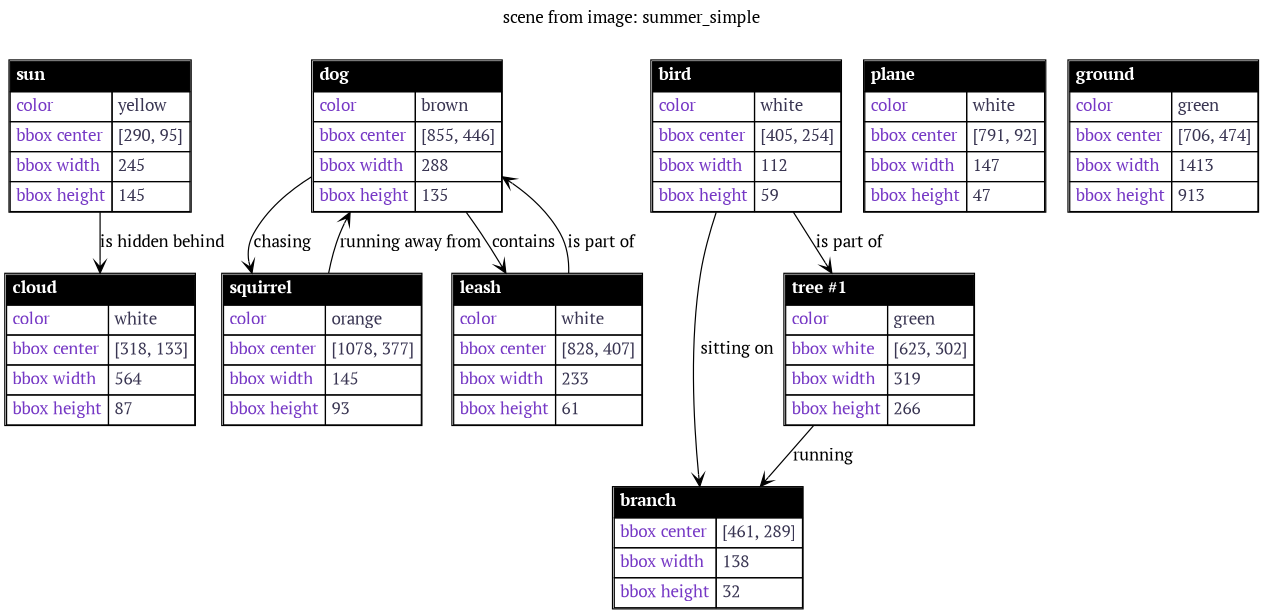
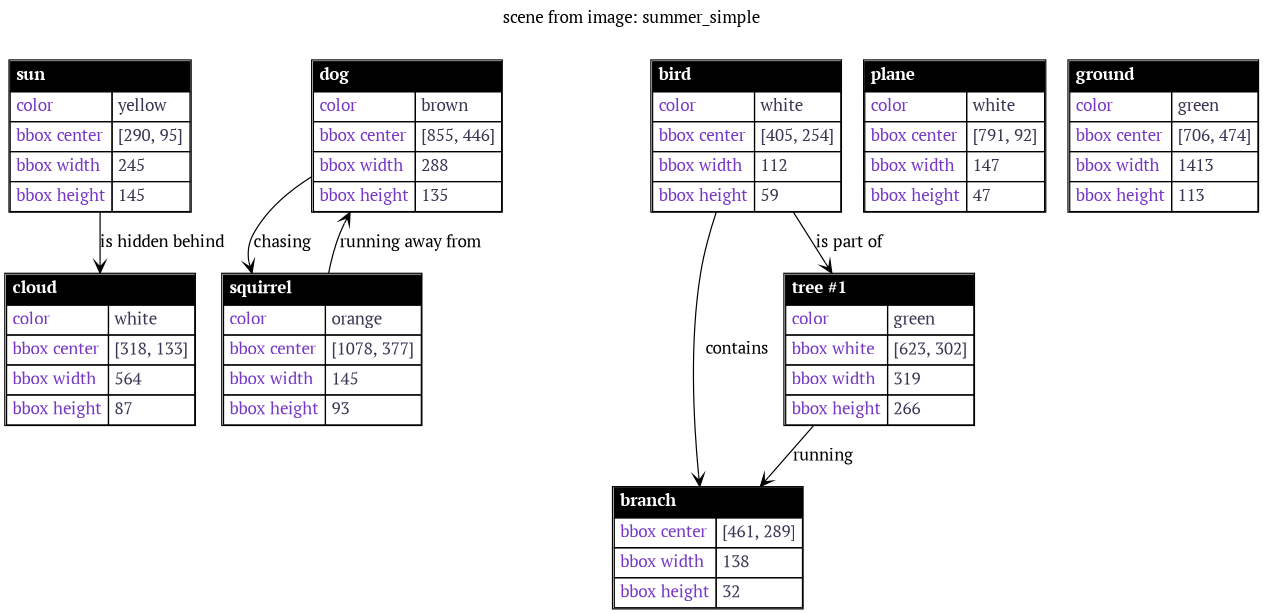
(1191, 196) -> (1191, 196)
(547, 349) -> none
(737, 349) -> (737, 349)
